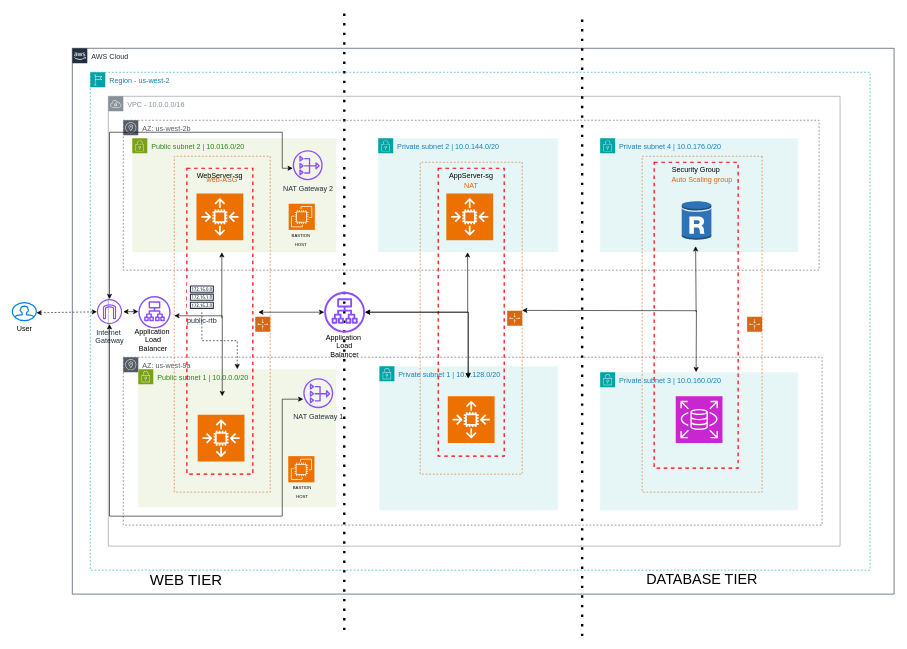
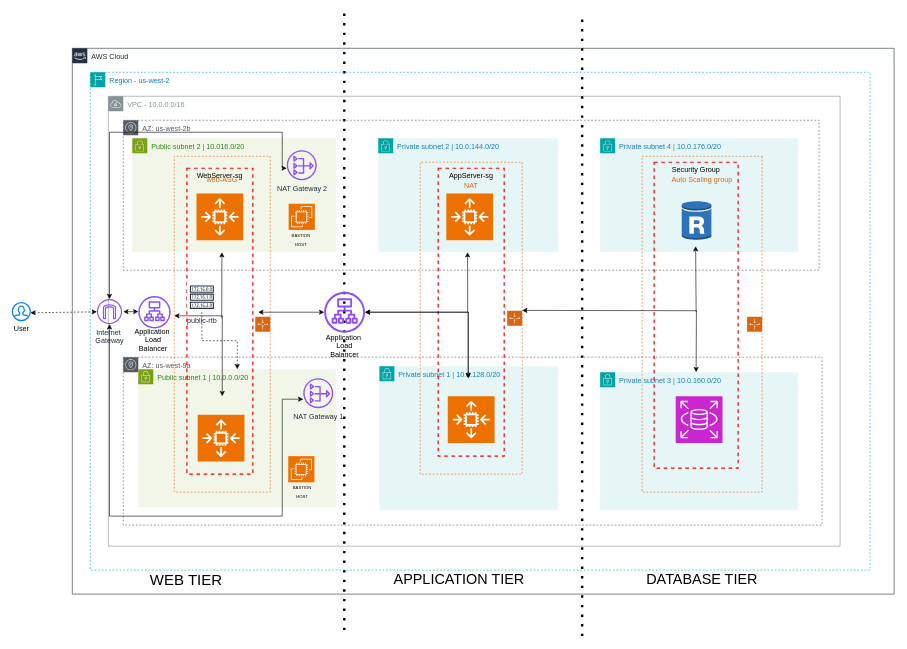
(308, 165) -> (302, 165)
(24, 312) -> (21, 312)
none -> (459, 579)
